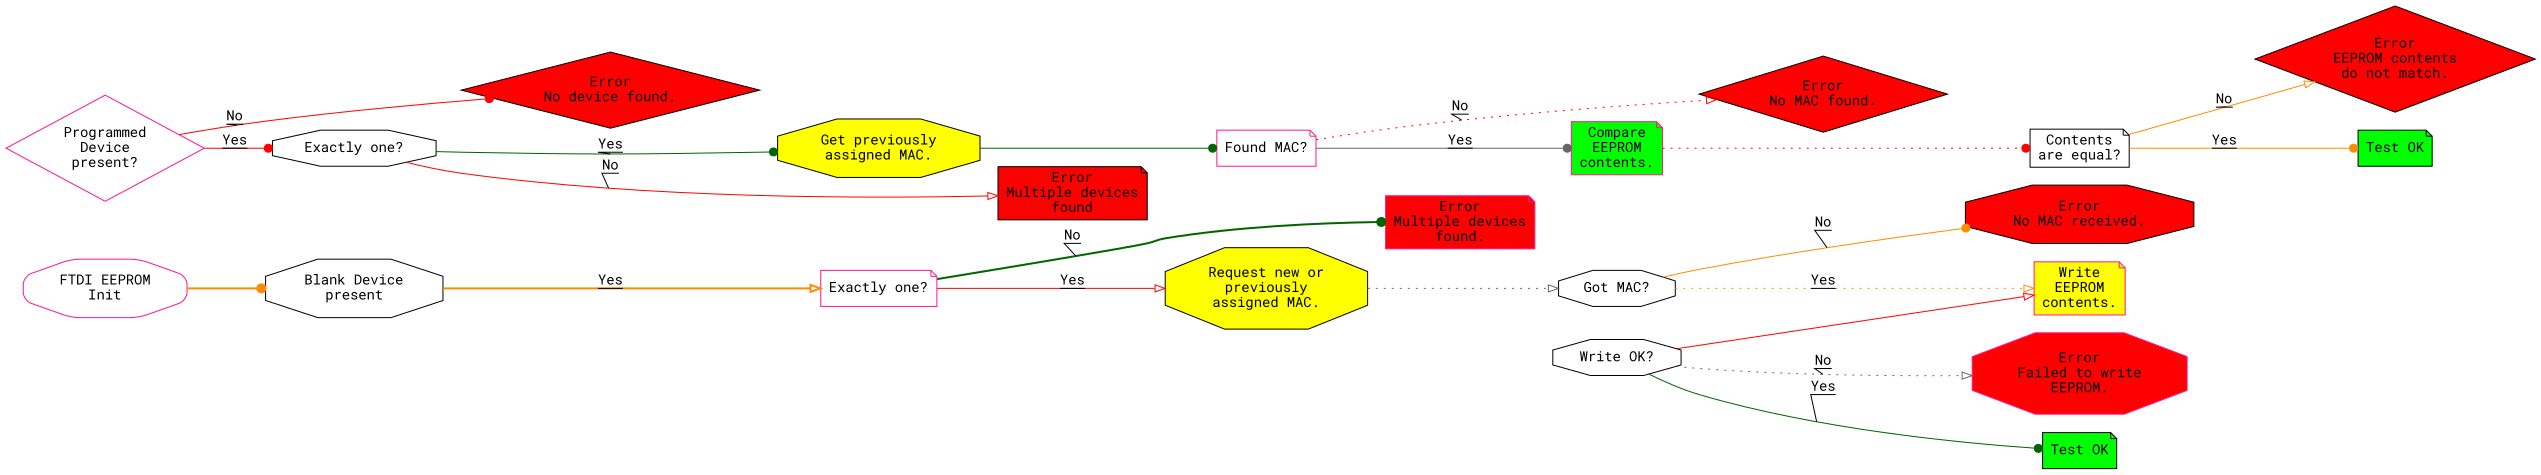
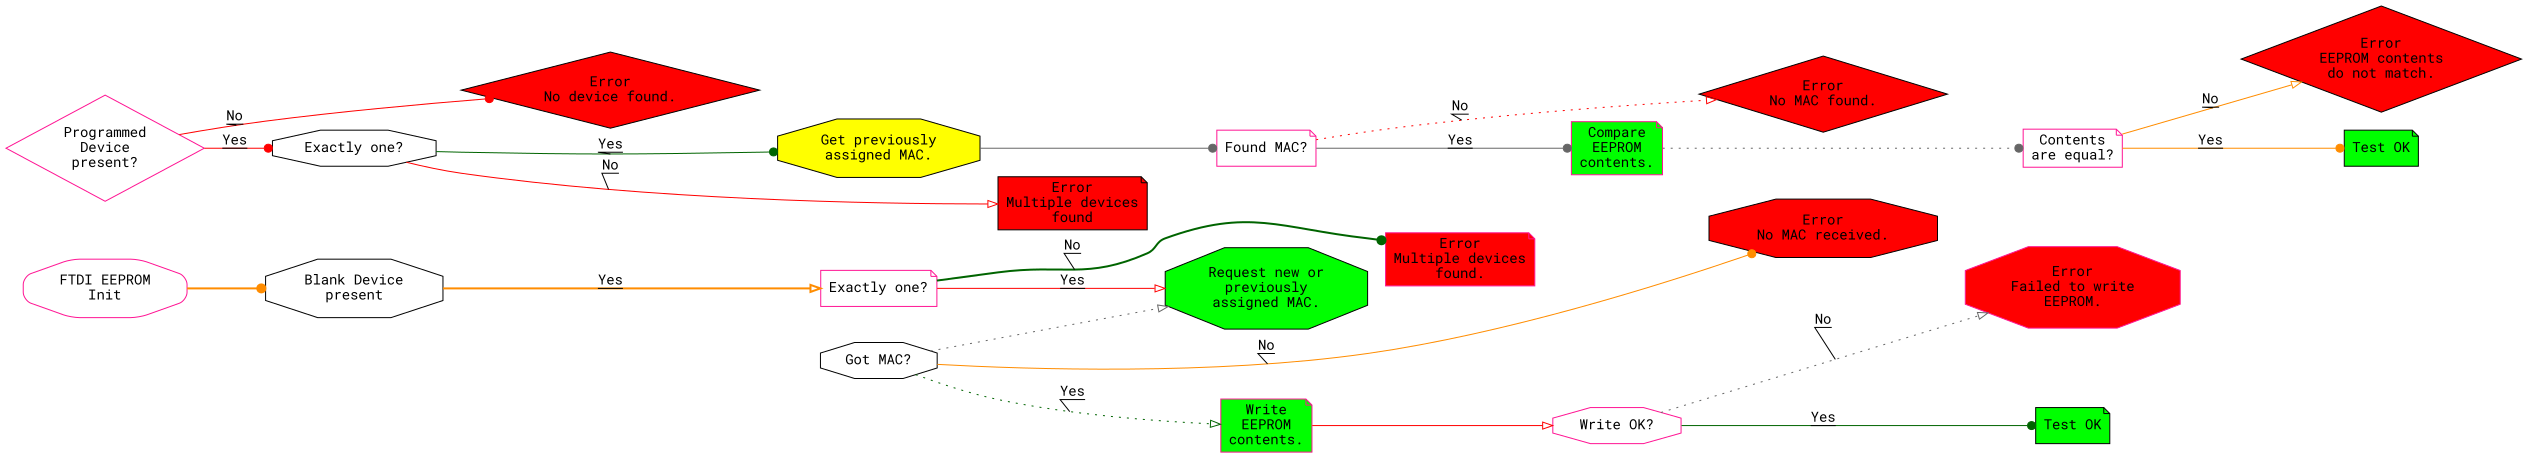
(1094, 148) -> (1094, 148)
(1842, 148) -> (1839, 148)
(2080, 148) -> (2073, 148)
(1266, 288) -> (1266, 288)
(1458, 288) -> (1044, 330)
(1850, 288) -> (1061, 410)
(2080, 288) -> (1266, 426)
(1850, 323) -> (1427, 426)
(1617, 357) -> (1617, 426)
